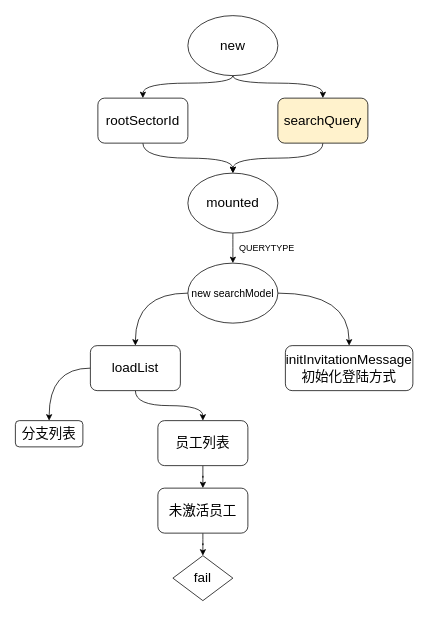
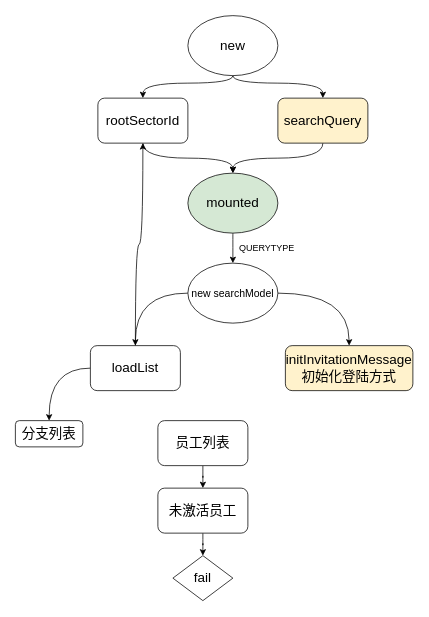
(233, 203) -> (233, 203)
(349, 368) -> (349, 368)
(168, 405) -> (141, 239)
